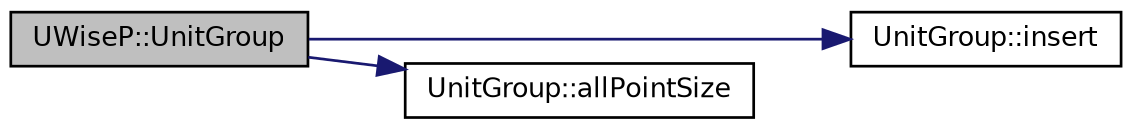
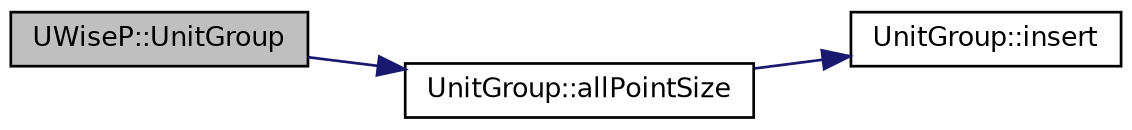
(565, 39) -> (789, 64)
